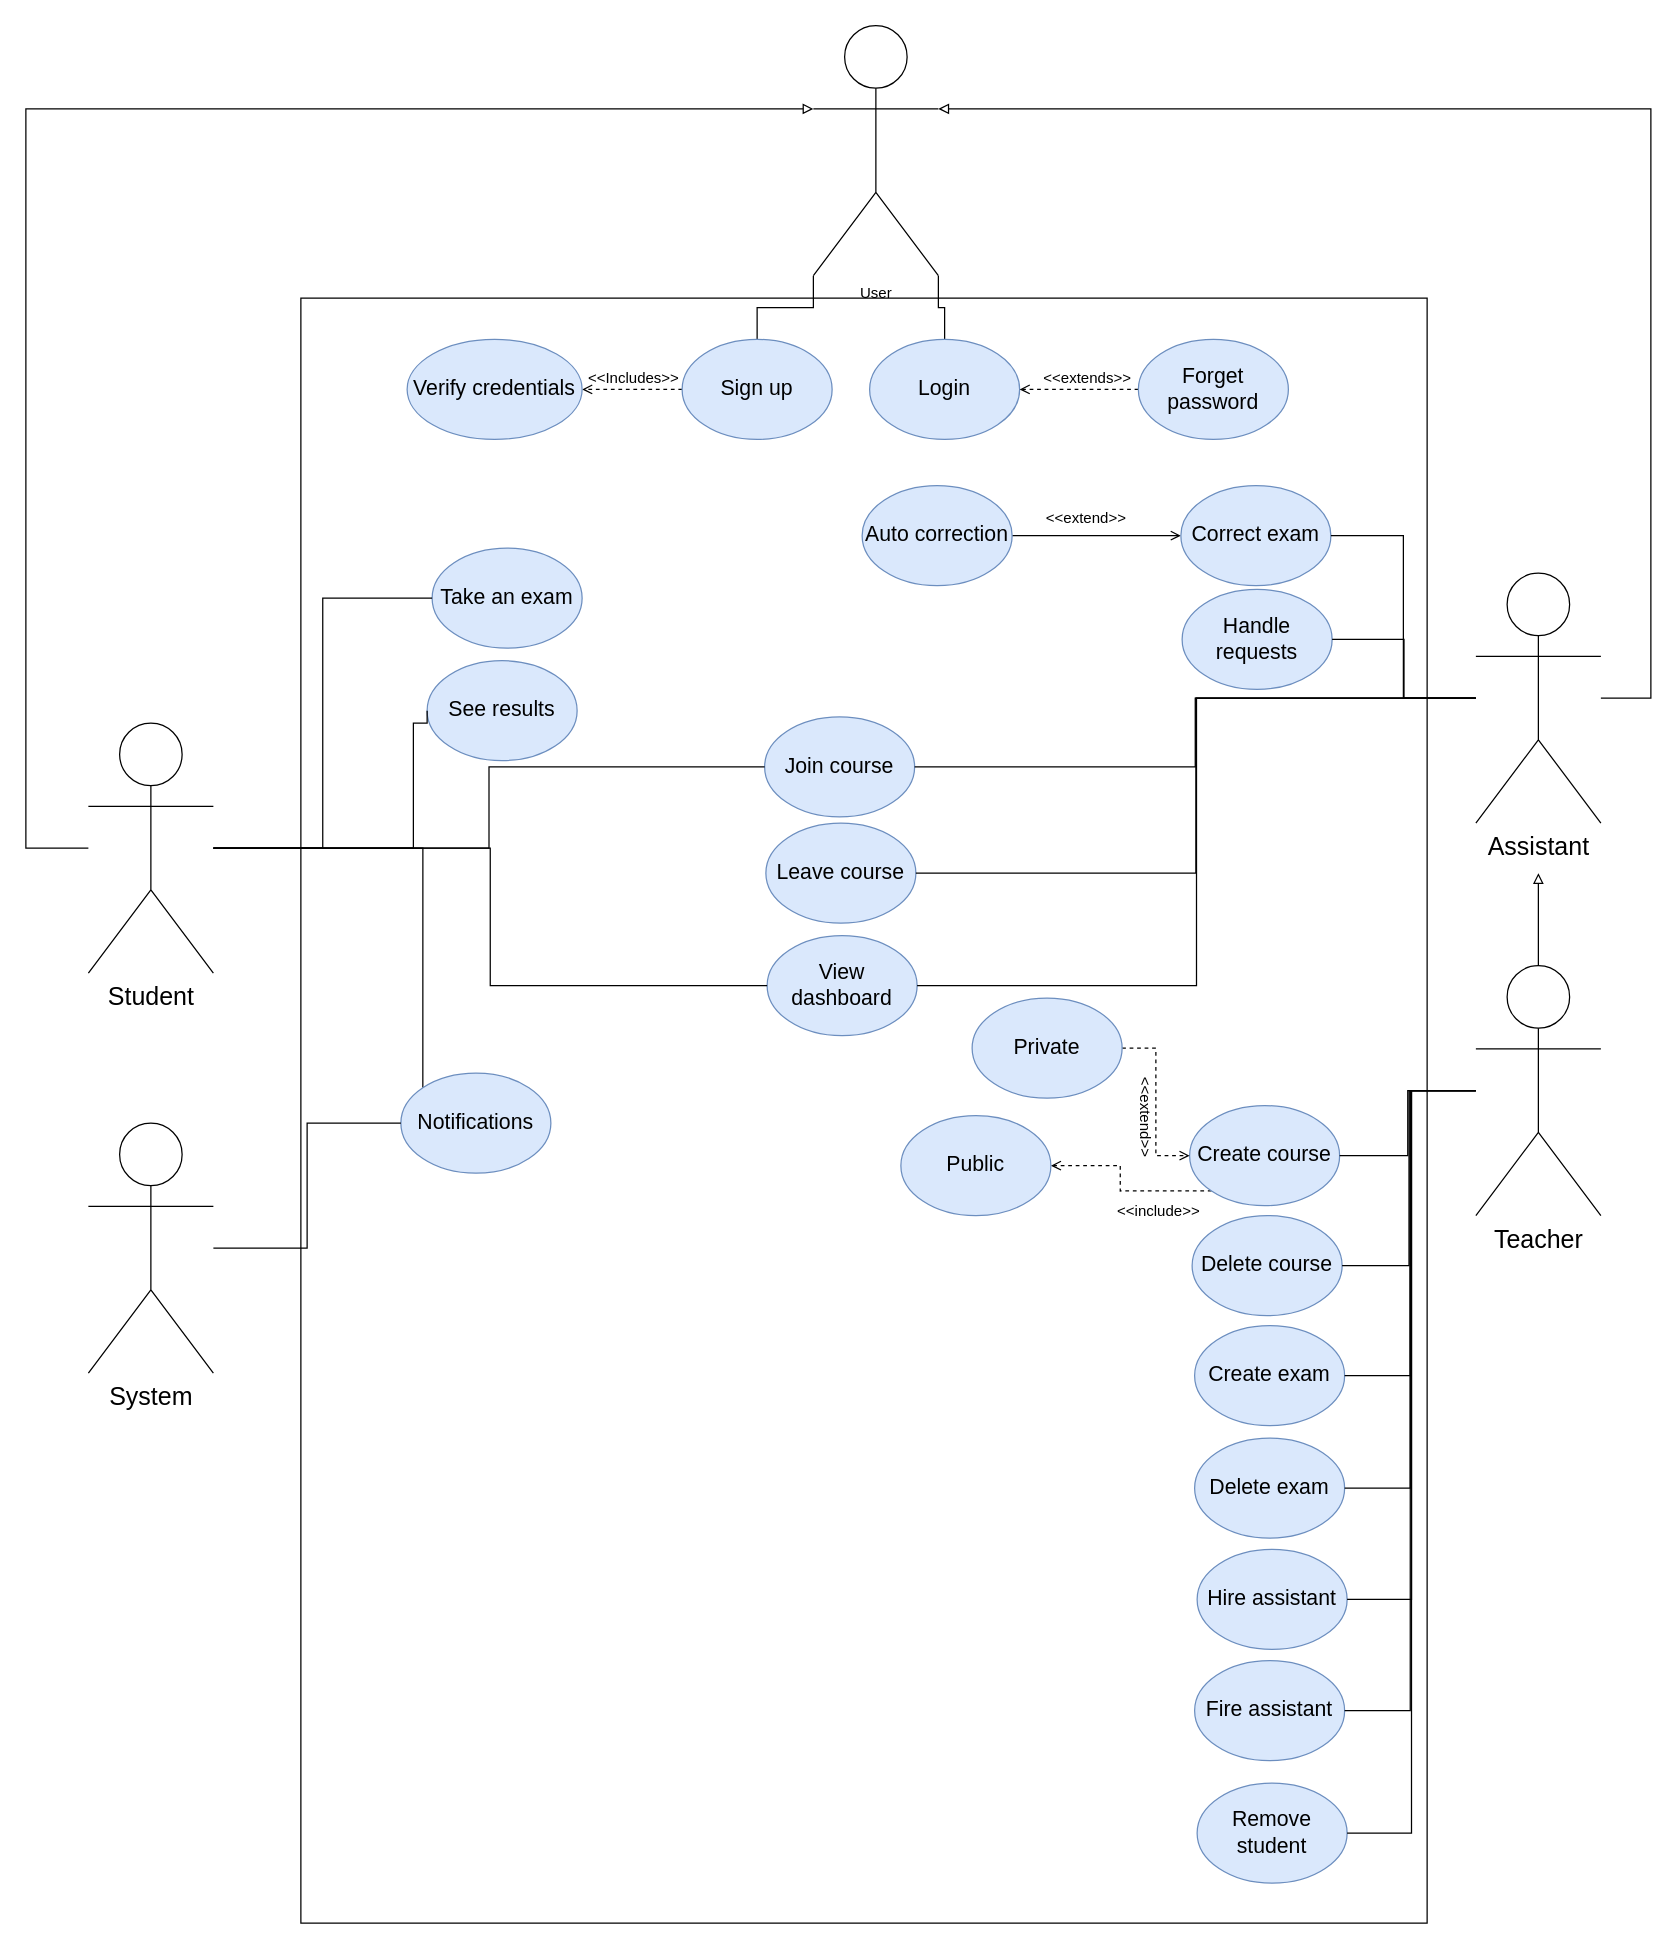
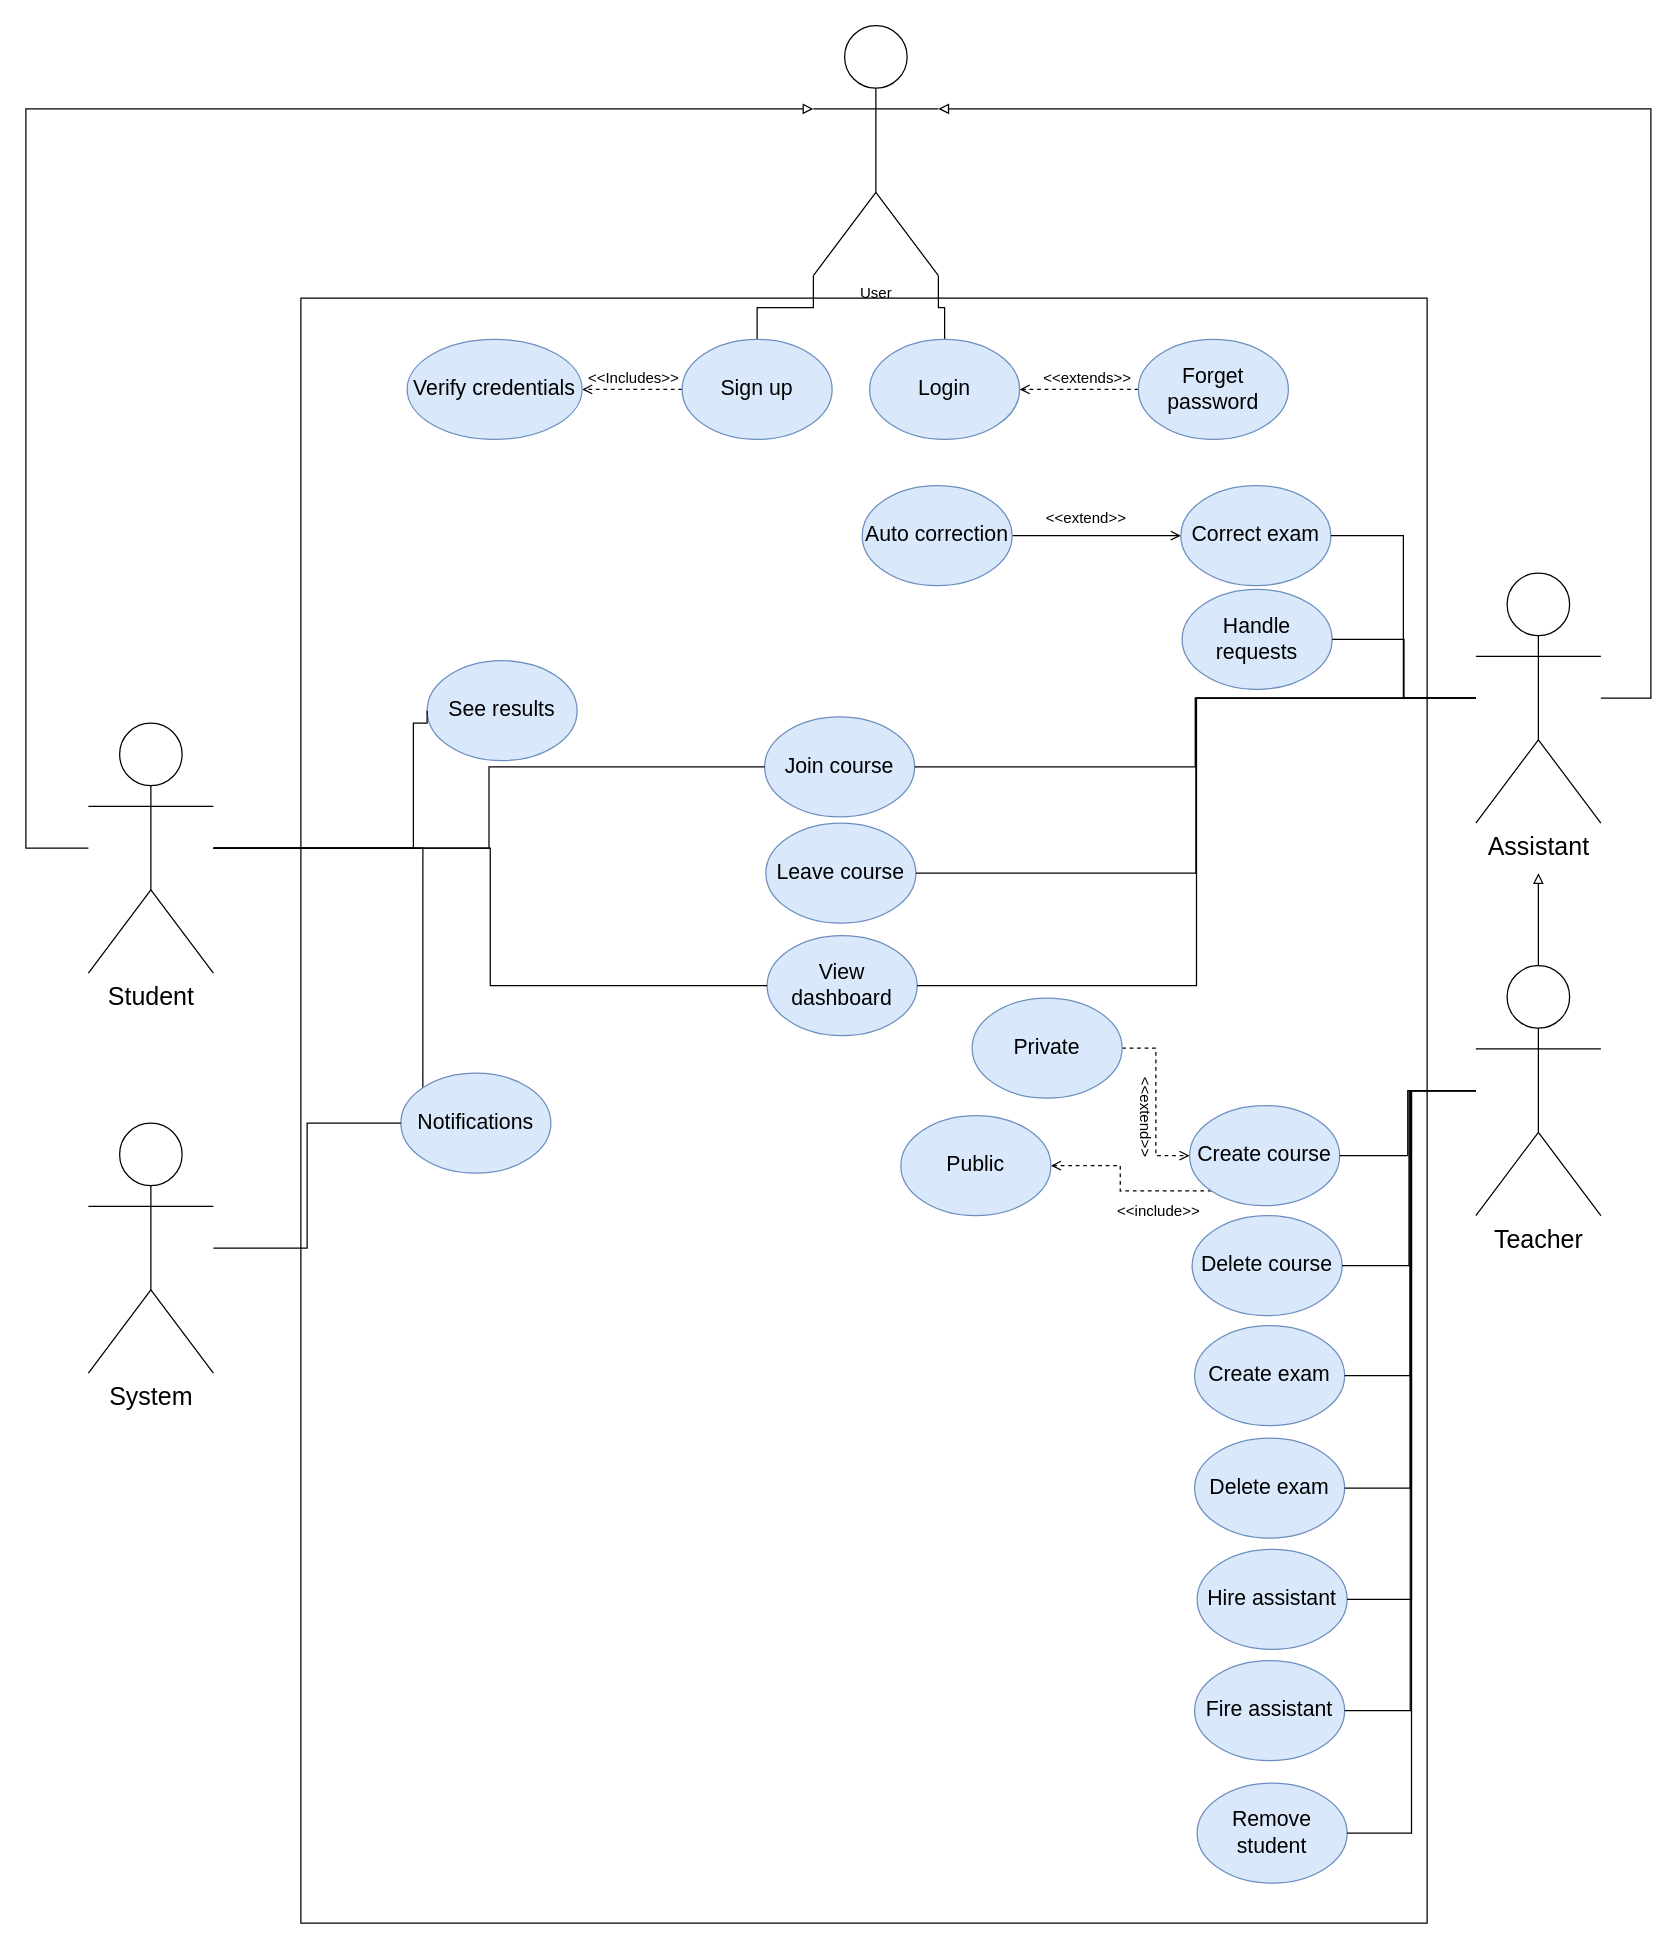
(507, 598) -> none
(323, 668) -> none
